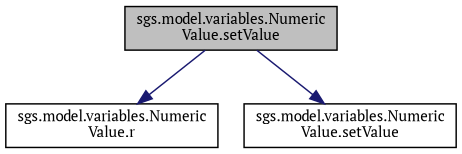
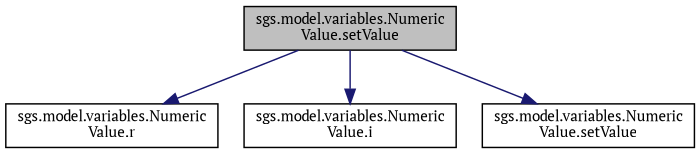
none -> (350, 126)
